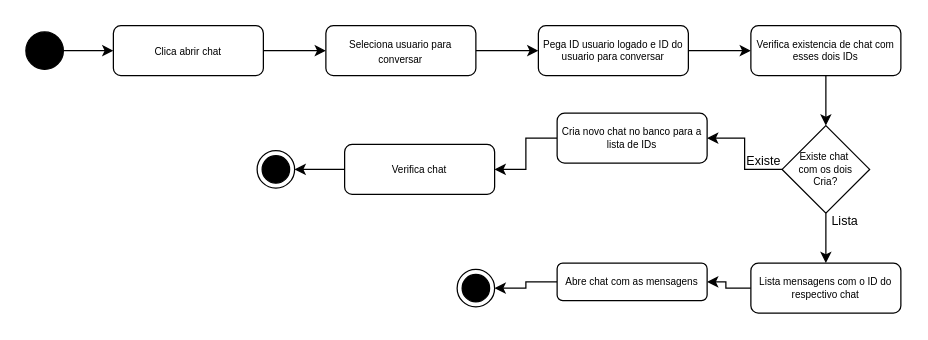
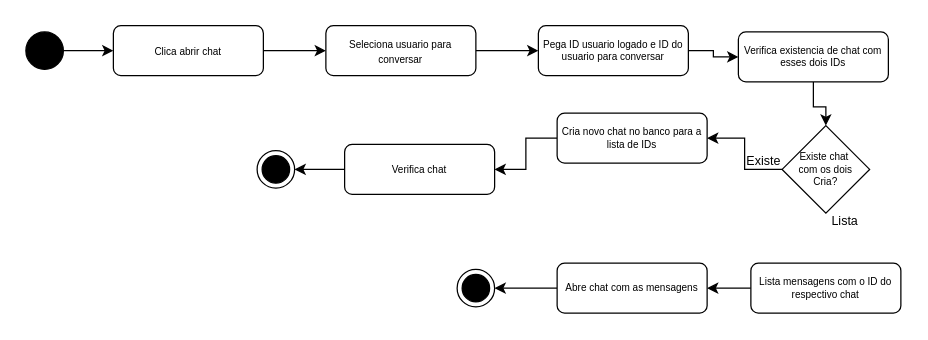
(826, 51) -> (813, 57)
(826, 234) -> none
(632, 282) -> (632, 288)
